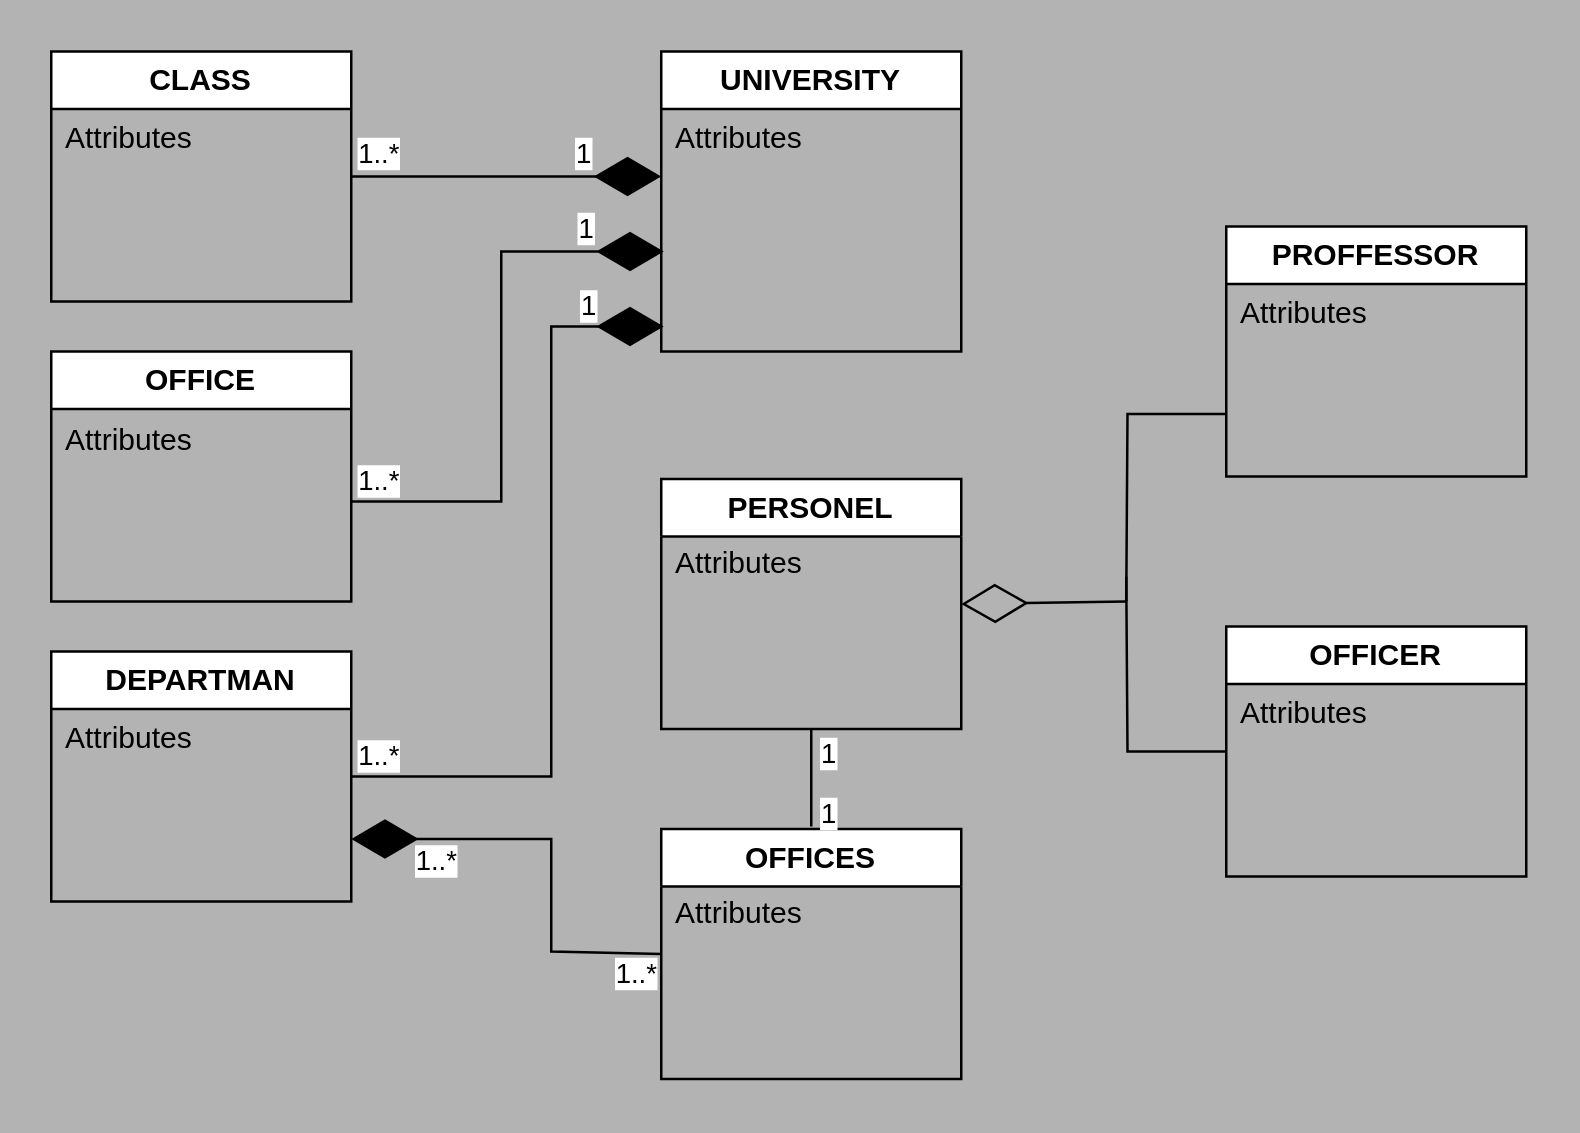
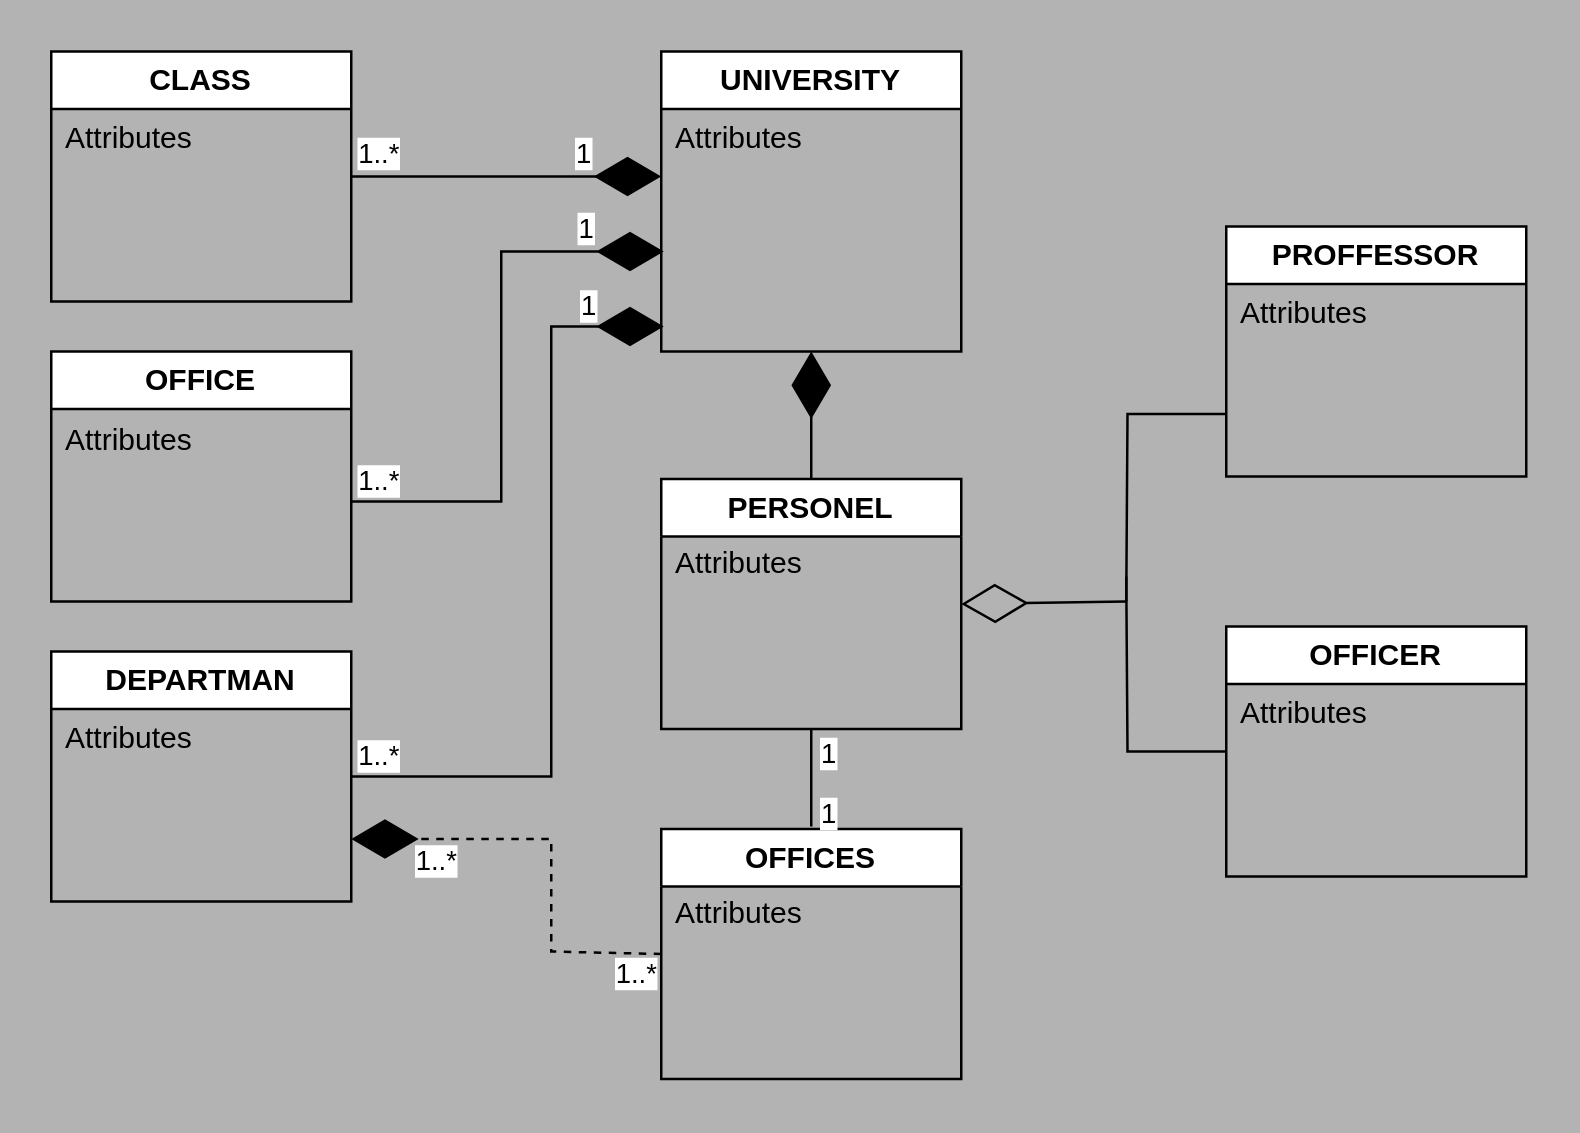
none -> (811, 447)
(551, 880) -> (551, 880)
